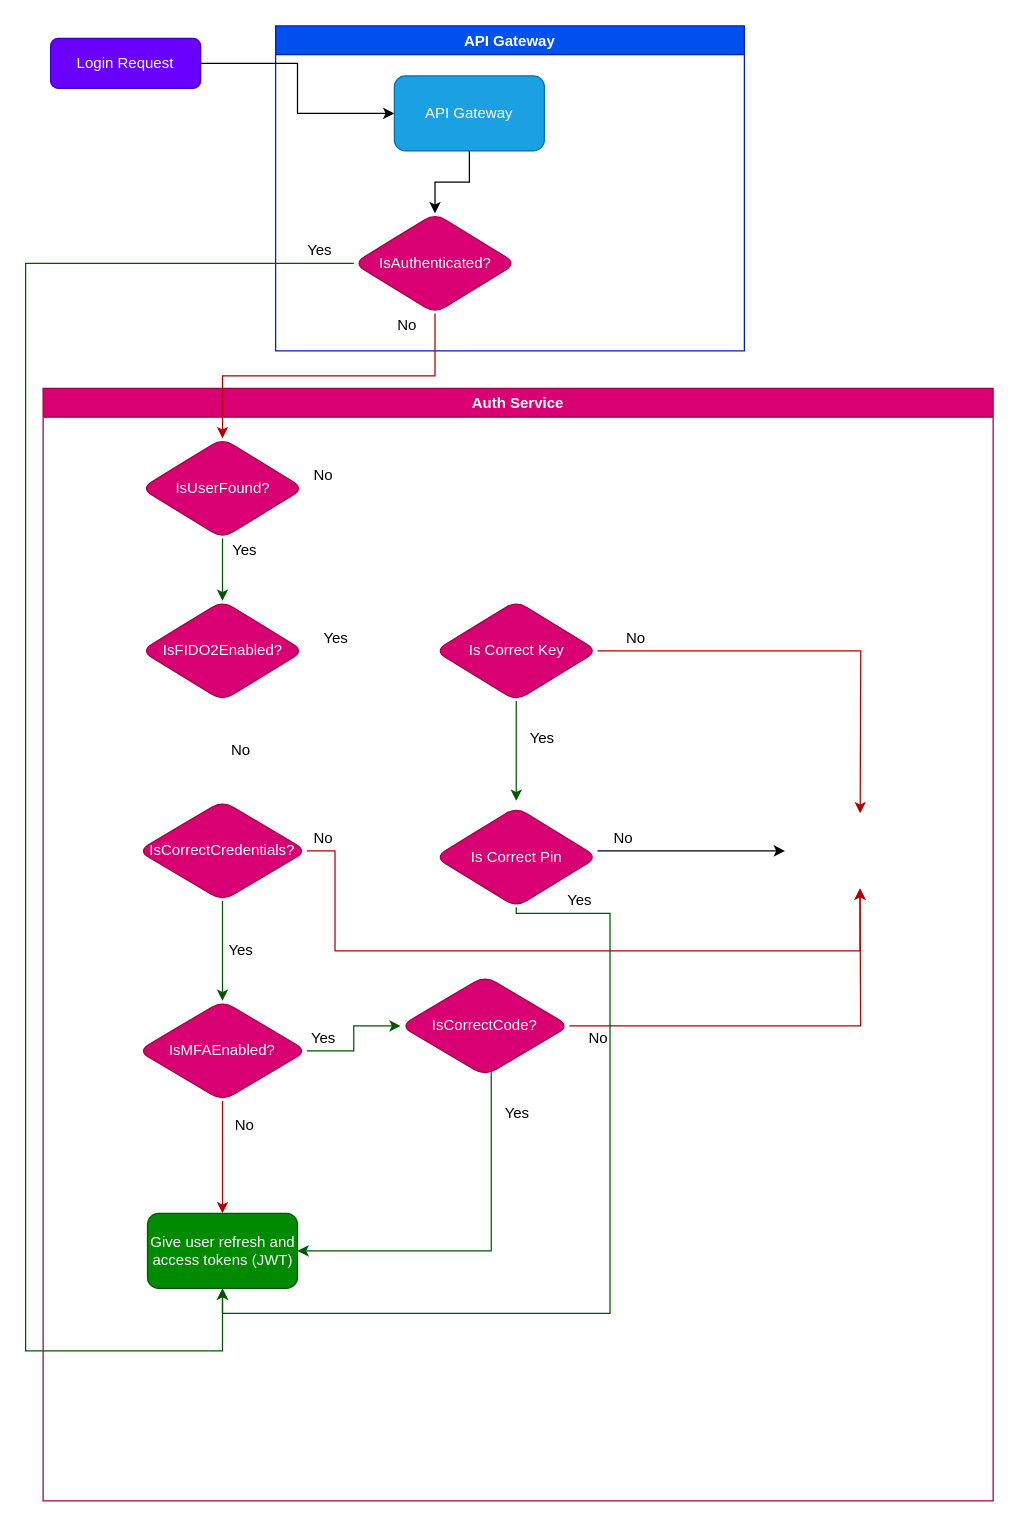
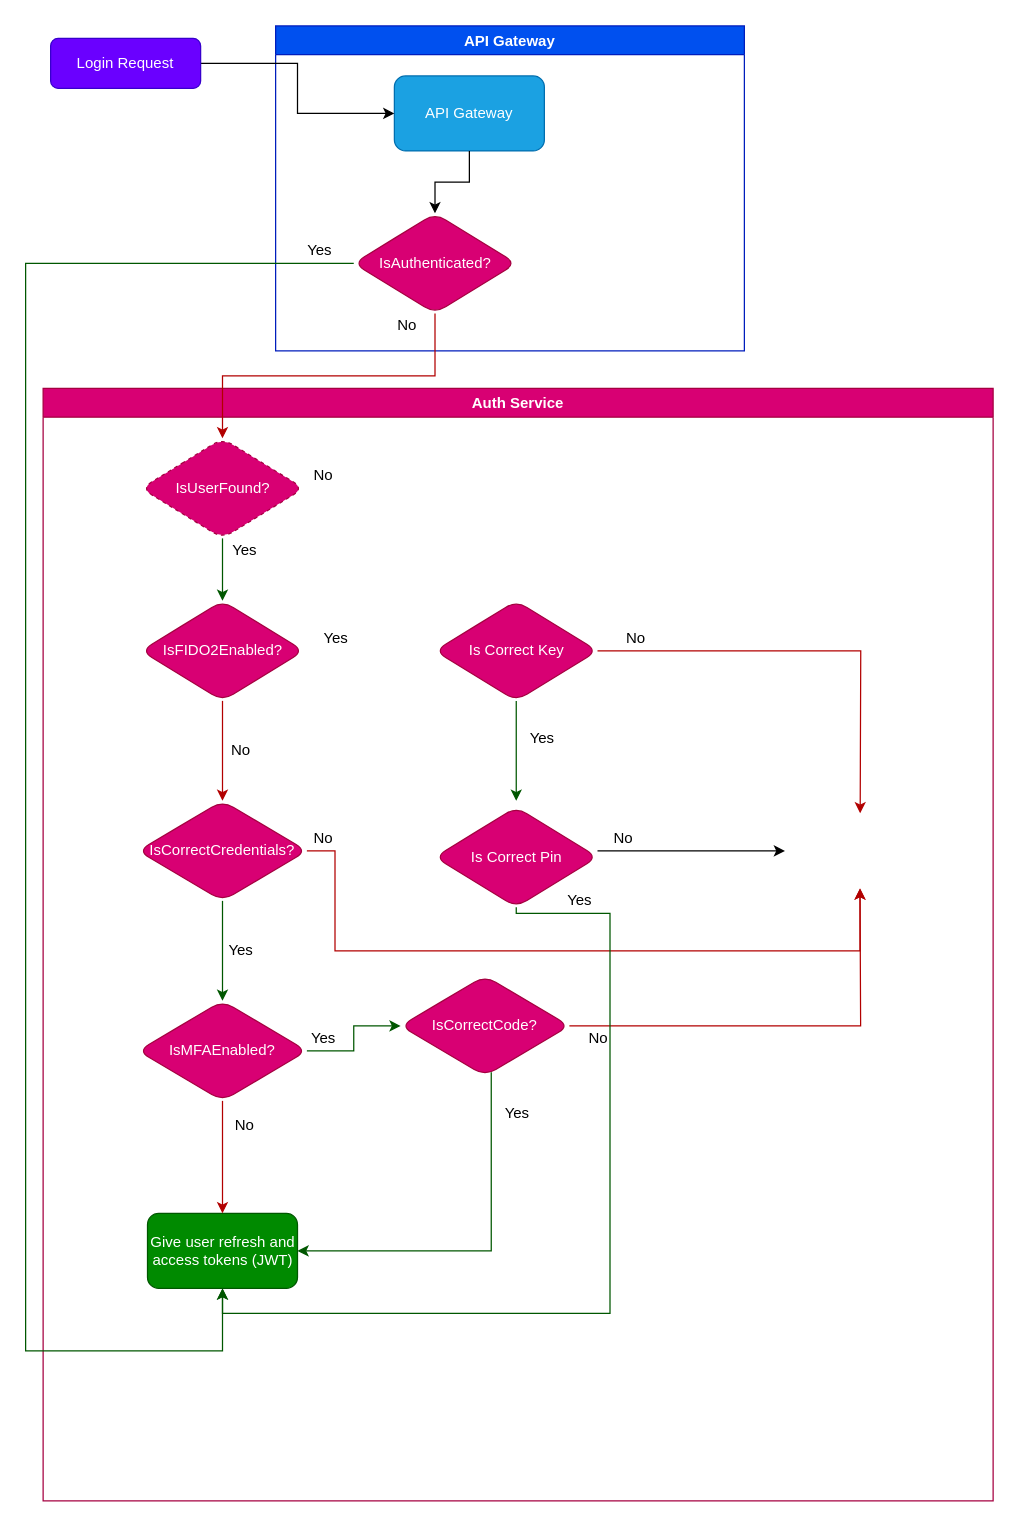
(223, 488) -> (223, 488)
none -> (223, 747)
